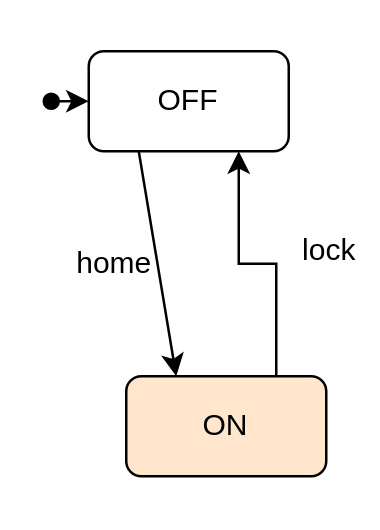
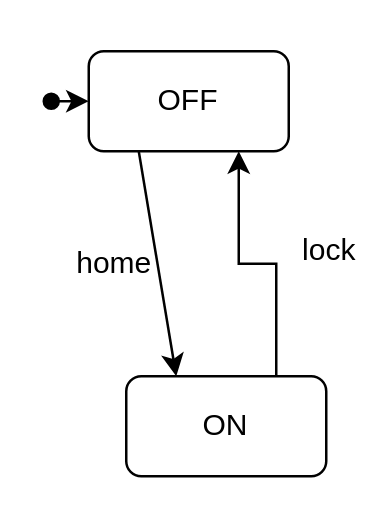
(226, 426) -> (226, 426)
